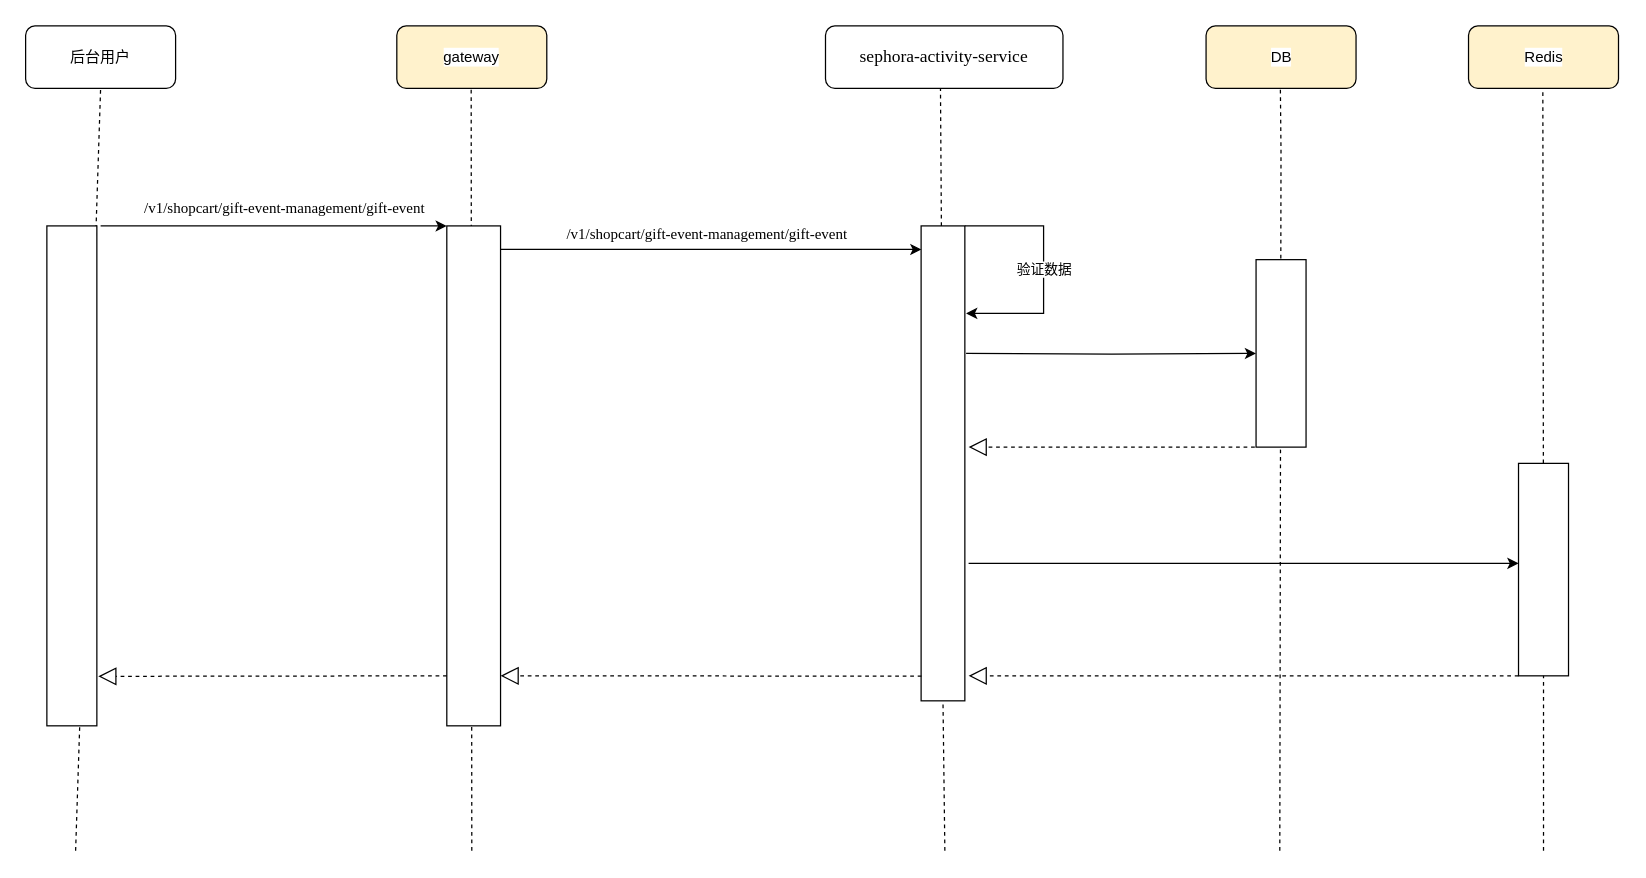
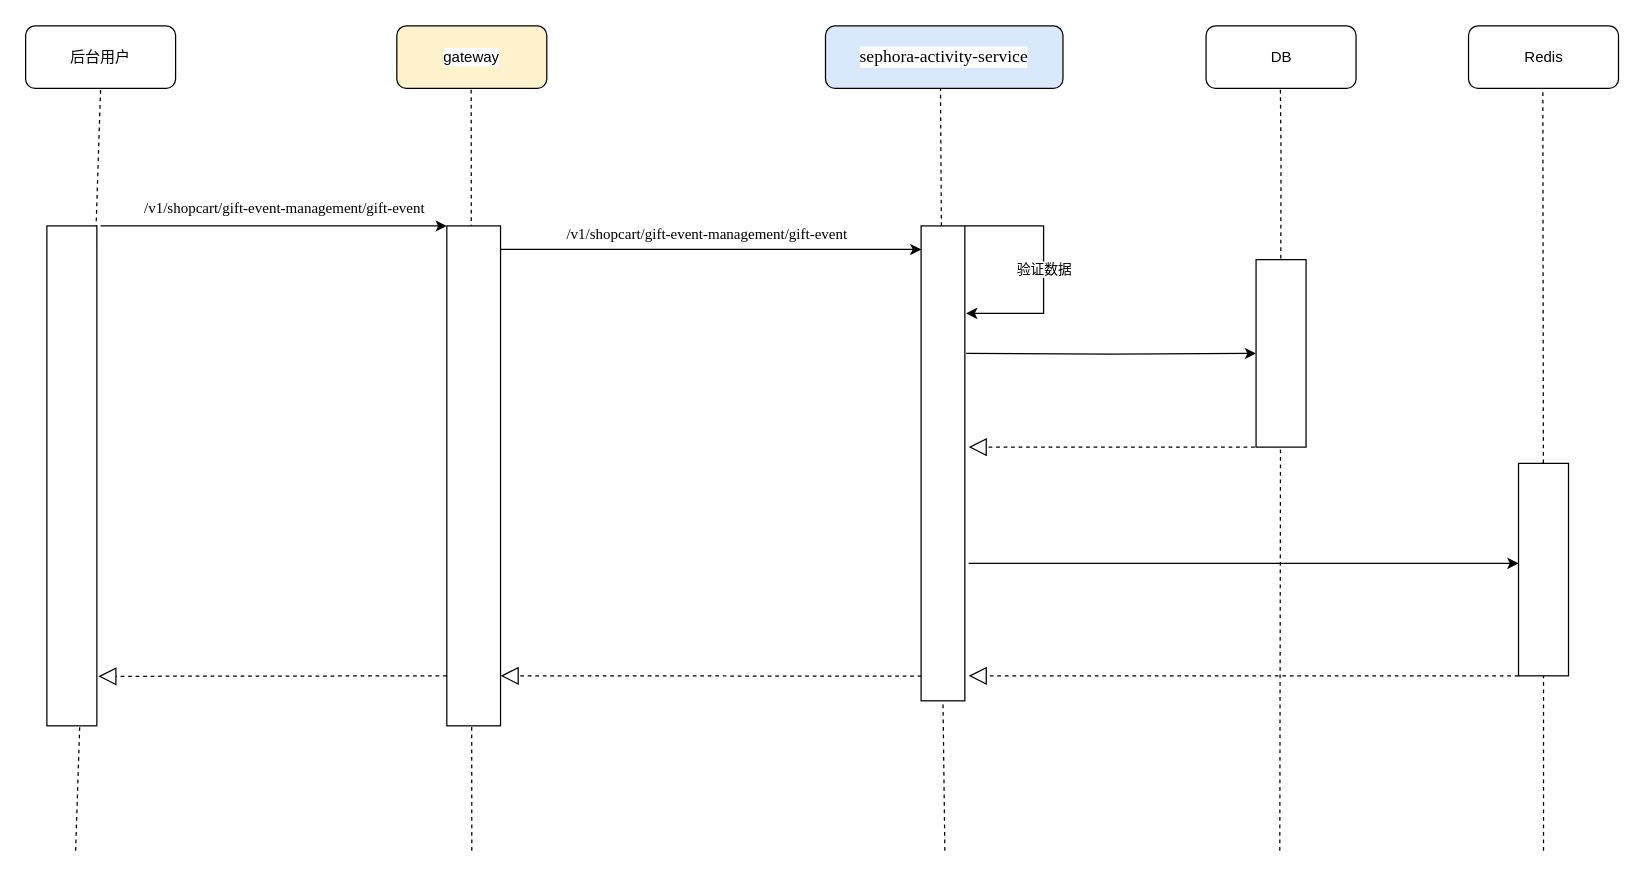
(944, 57) -> (944, 57)
(1281, 57) -> (1281, 57)
(1544, 57) -> (1544, 57)
